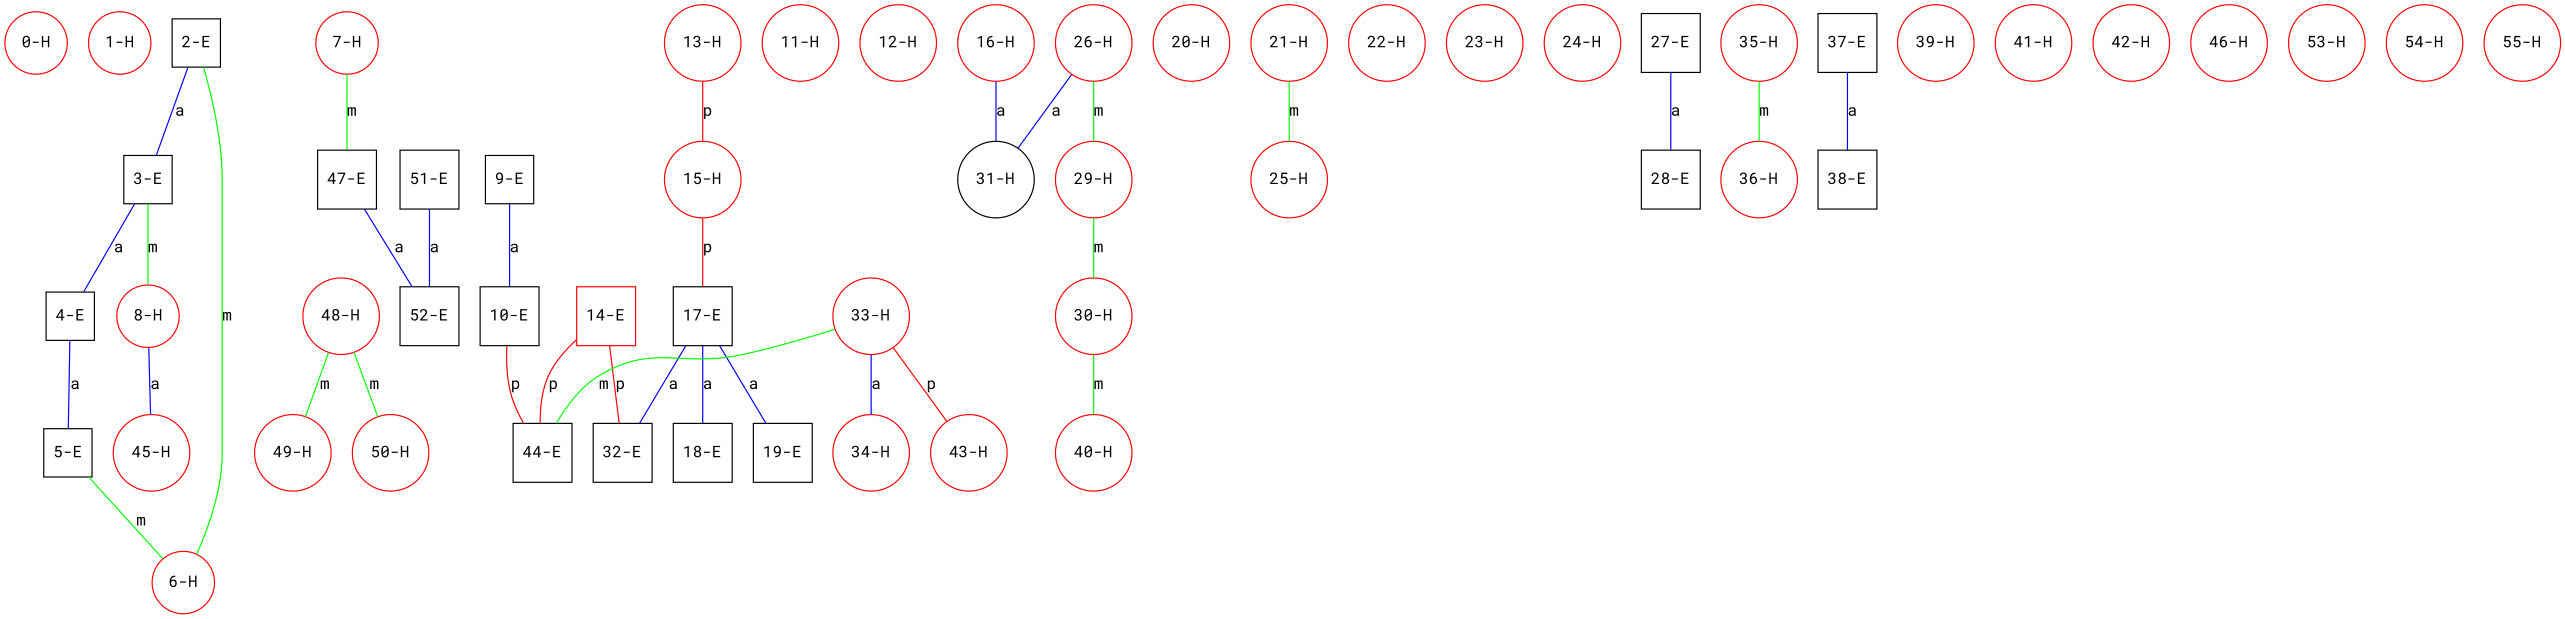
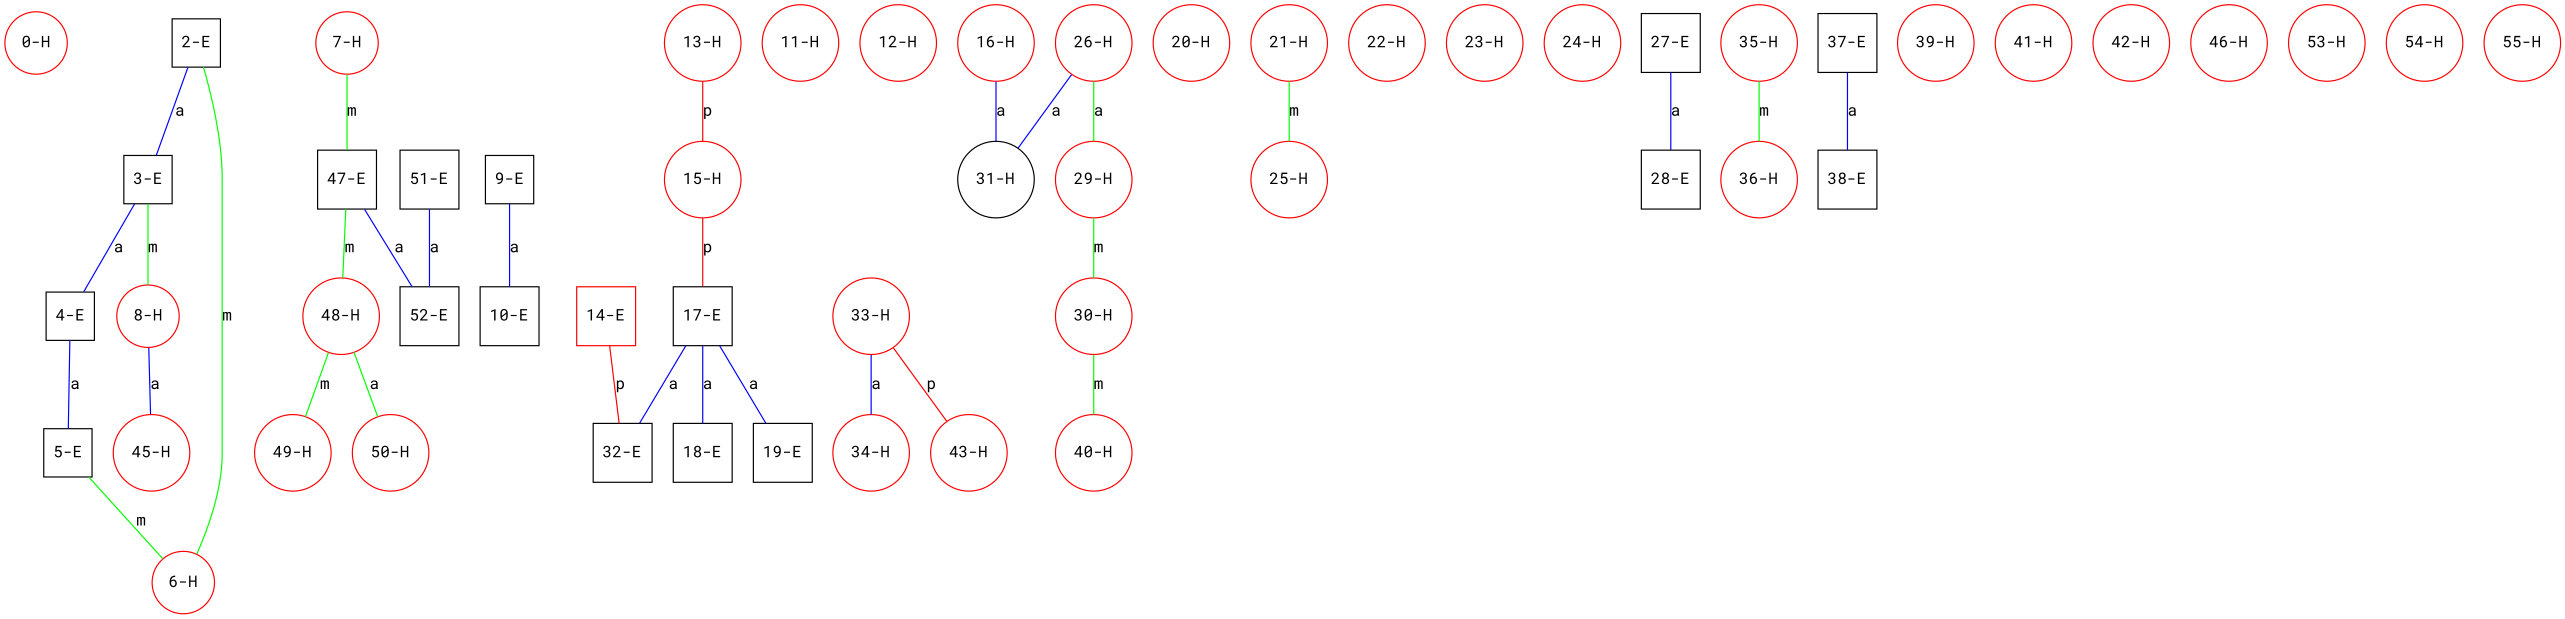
(120, 43) -> none
(1099, 111) -> (1099, 111)
none -> (344, 244)
(375, 385) -> (375, 385)
(543, 453) -> none
